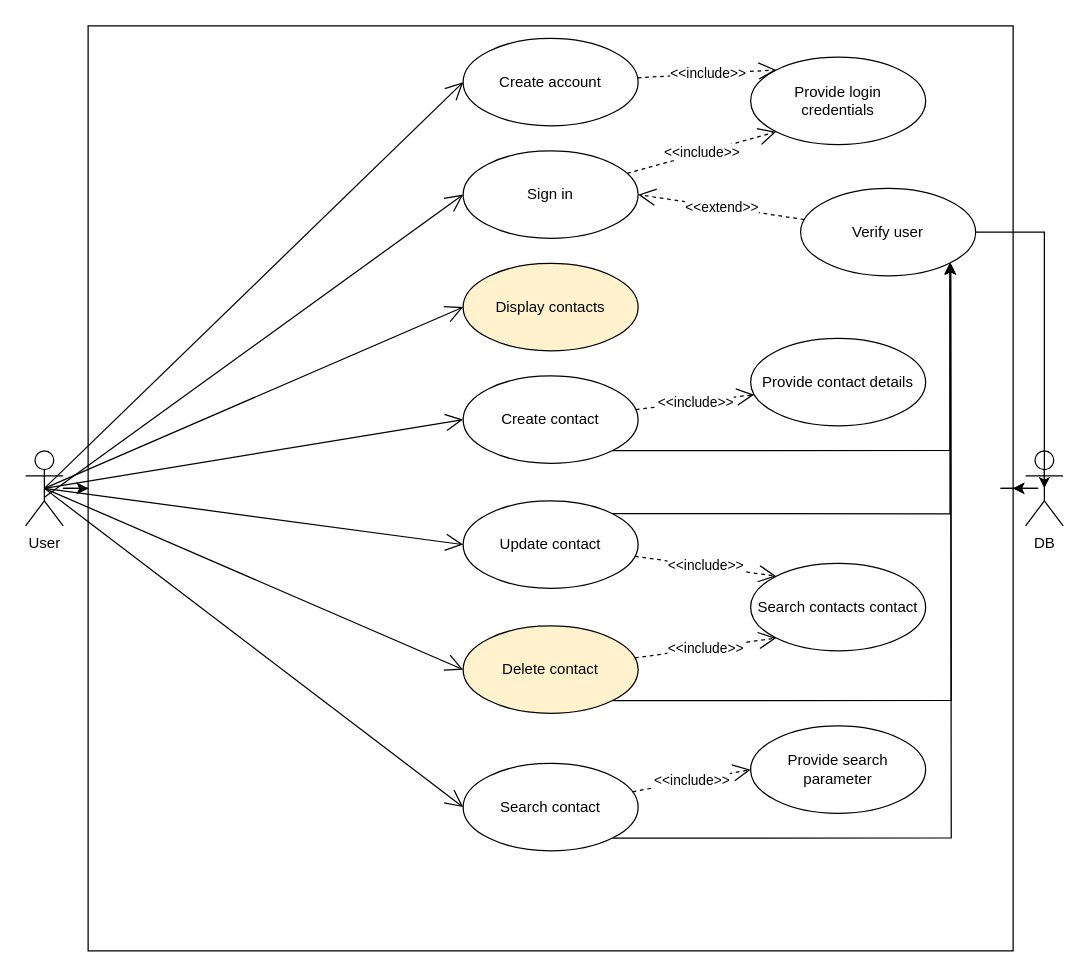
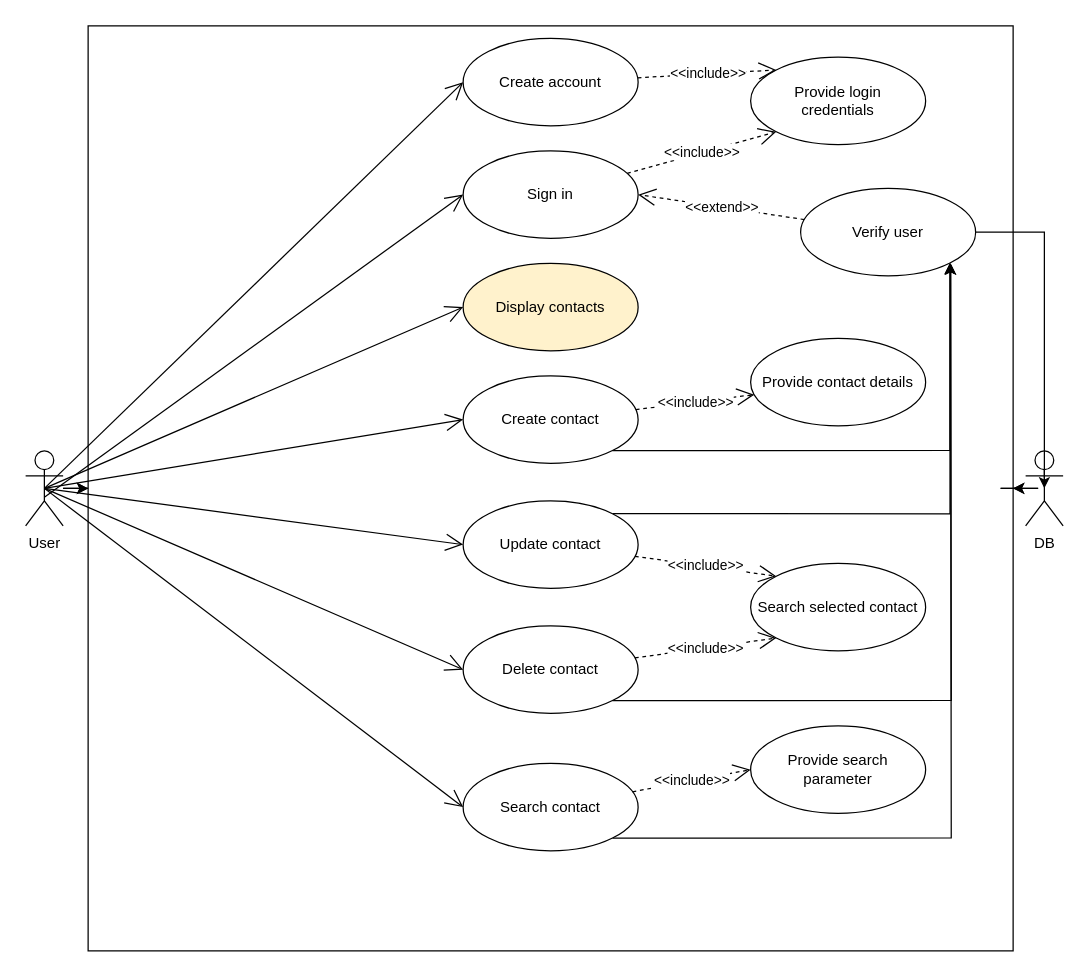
(838, 607) -> (838, 607)
(551, 669) -> (551, 669)
